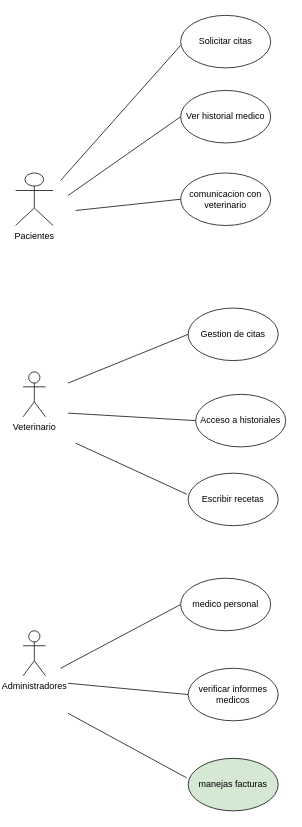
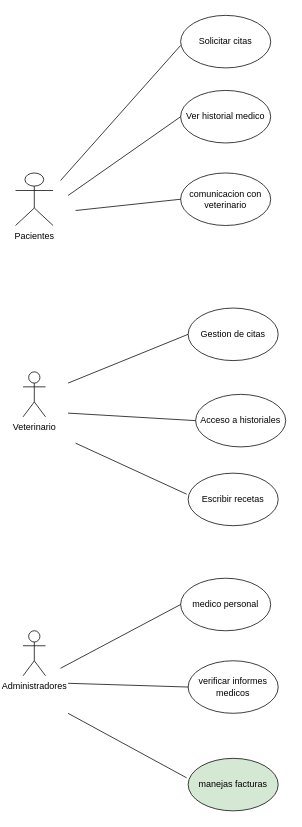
(233, 694) -> (233, 687)
